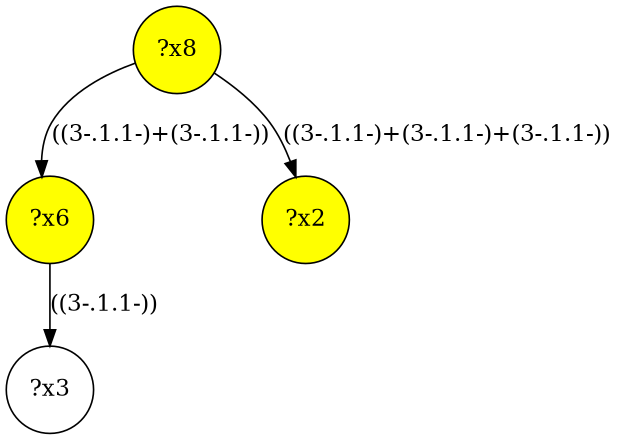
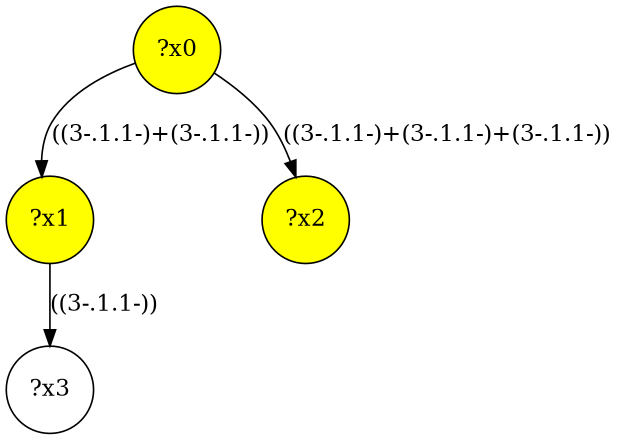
(177, 50) -> (177, 50)
(50, 220) -> (50, 220)
